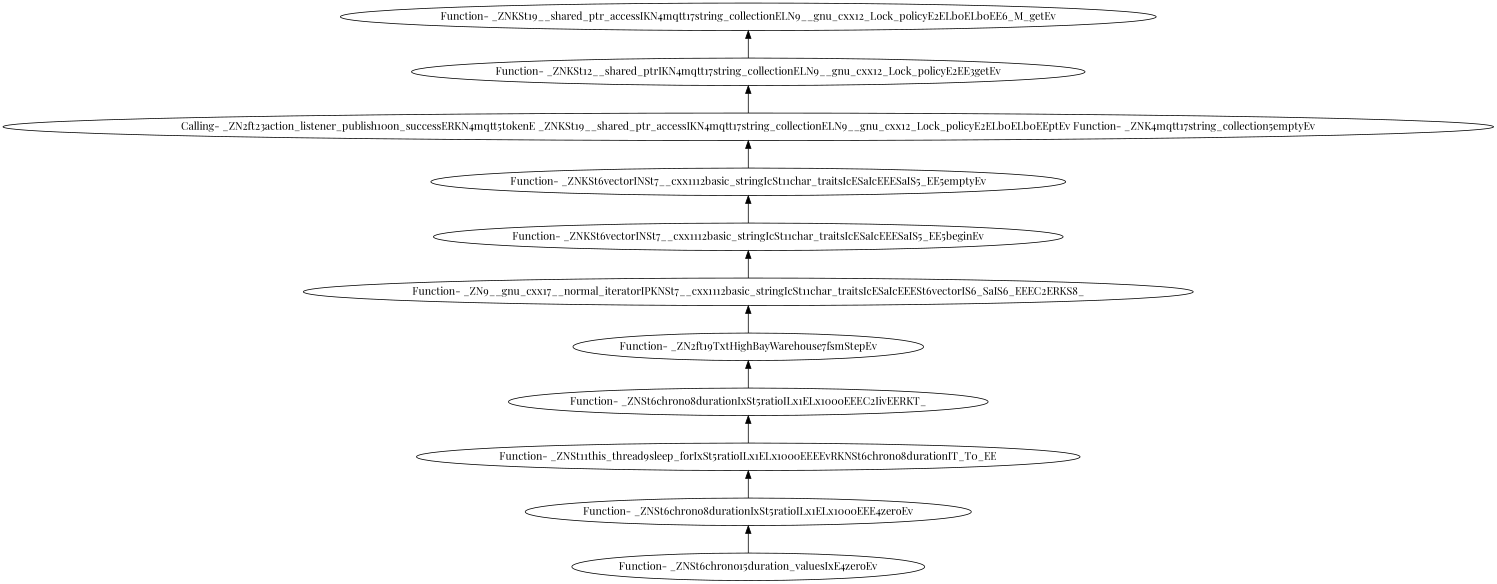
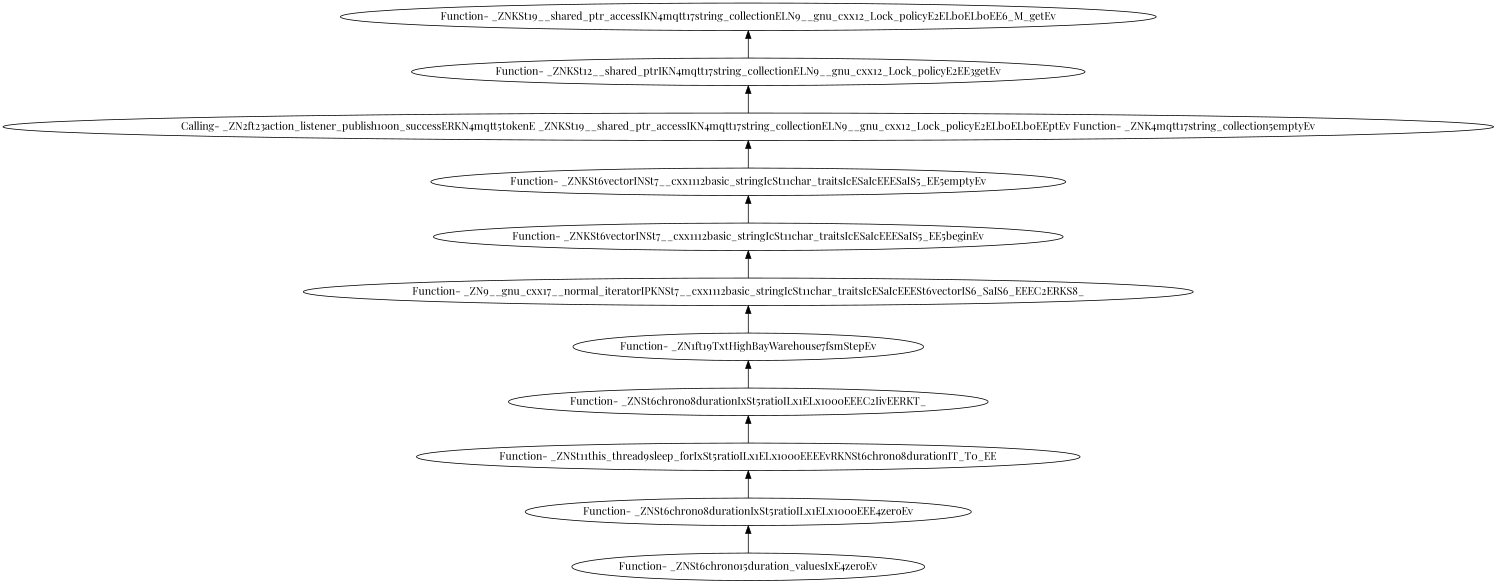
(748, 347) -> (748, 347)
